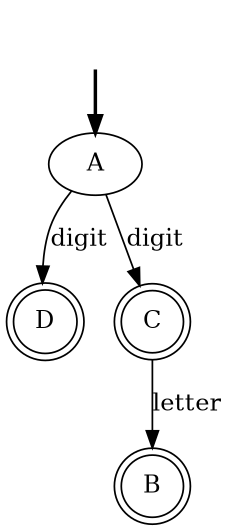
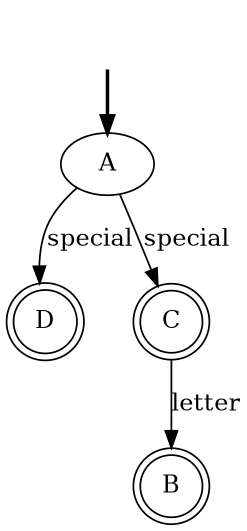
(80, 239) -> (90, 239)
(156, 239) -> (187, 239)
